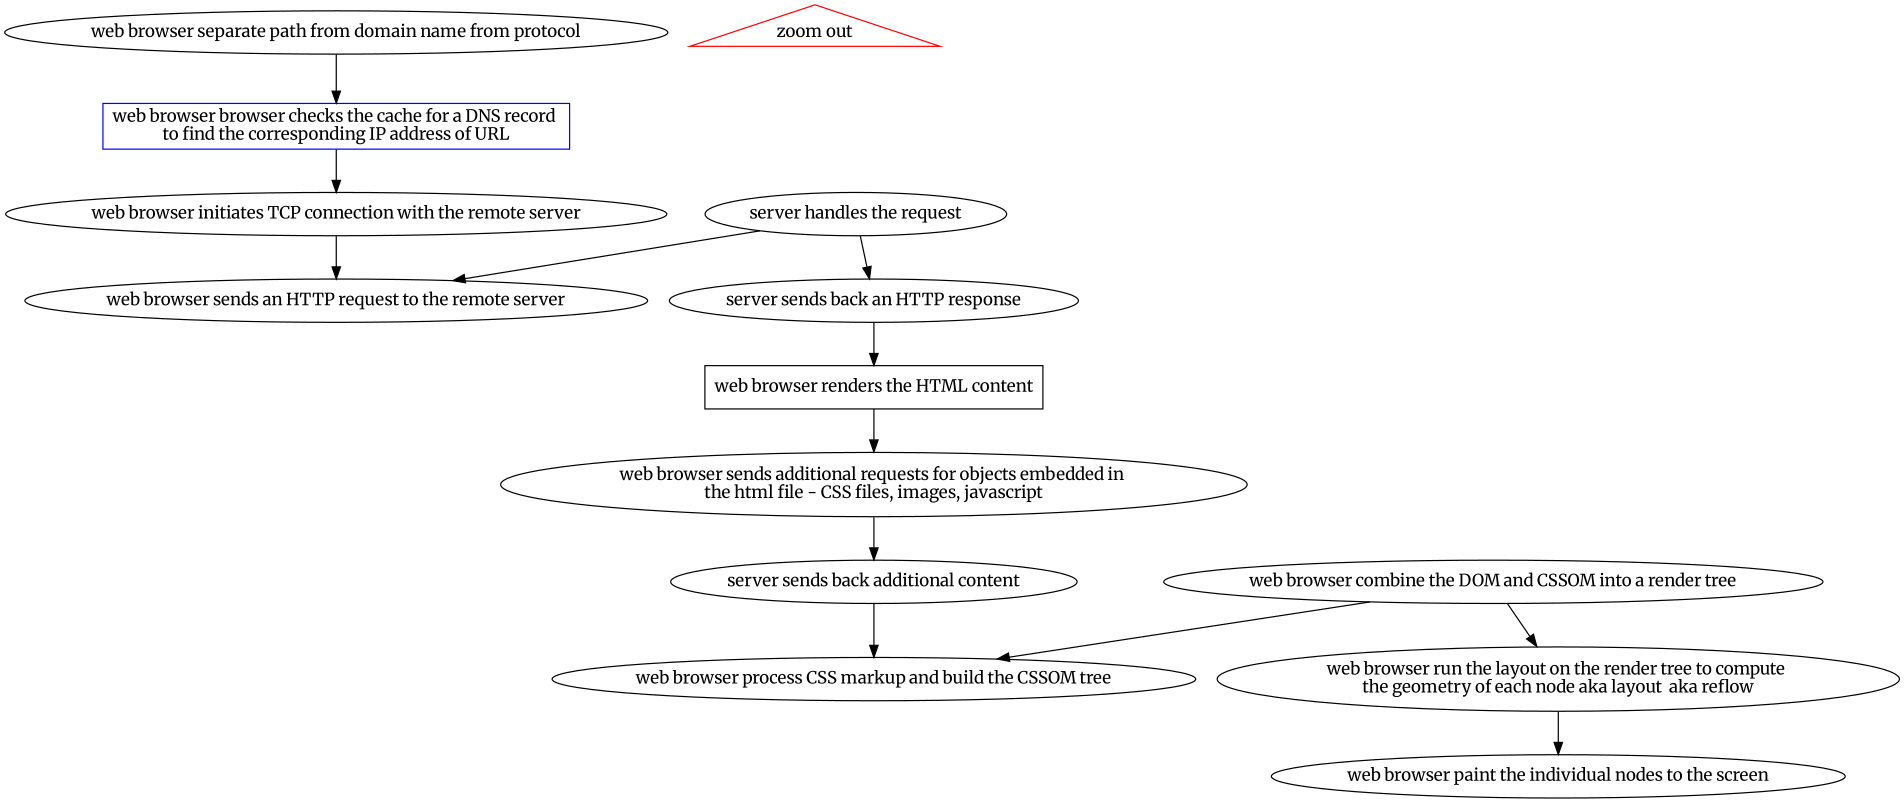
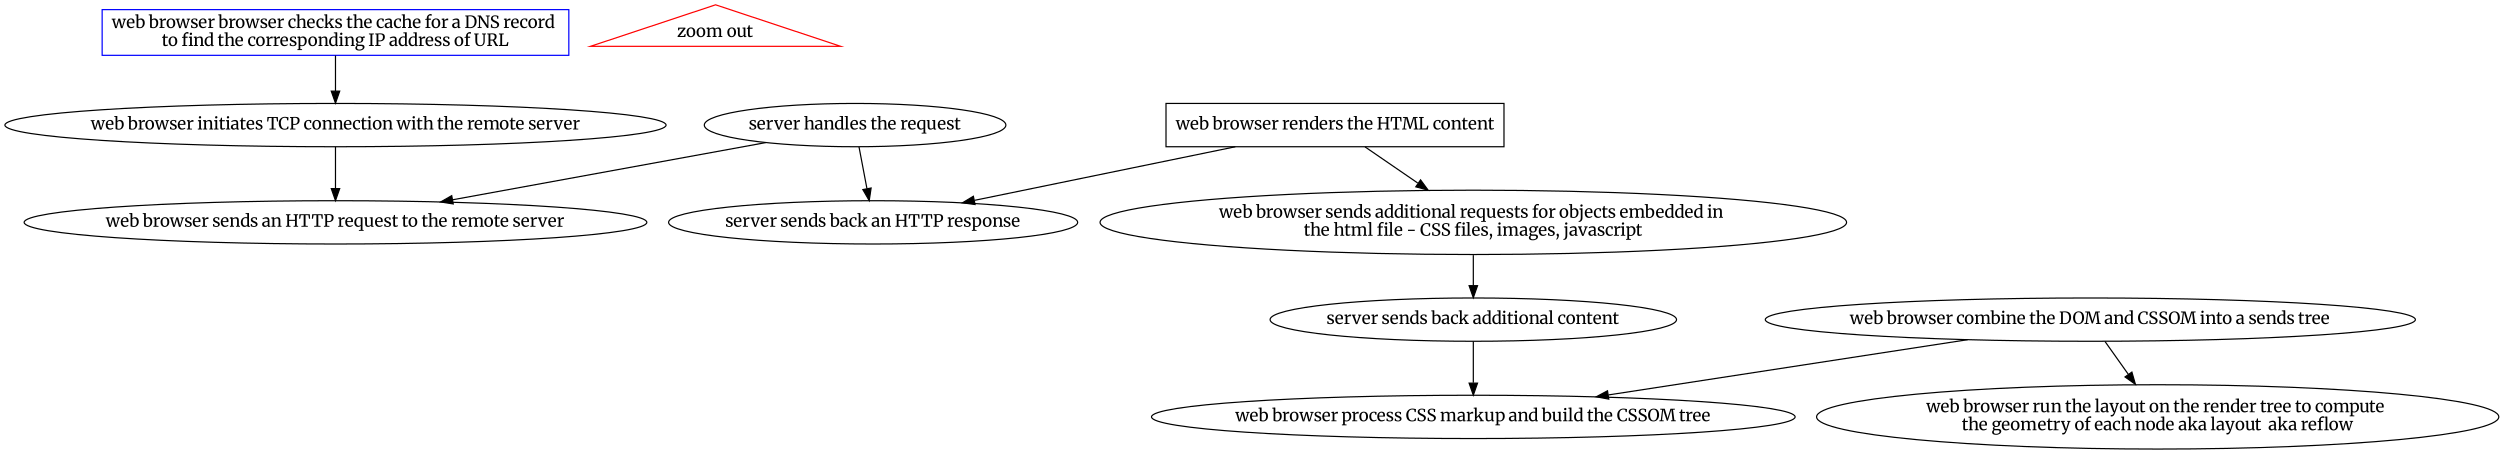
(336, 32) -> none
(874, 338) -> (1105, 174)
(1493, 582) -> (2090, 320)
(1558, 776) -> none
